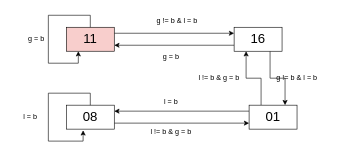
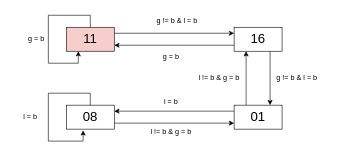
(273, 117) -> (258, 117)
